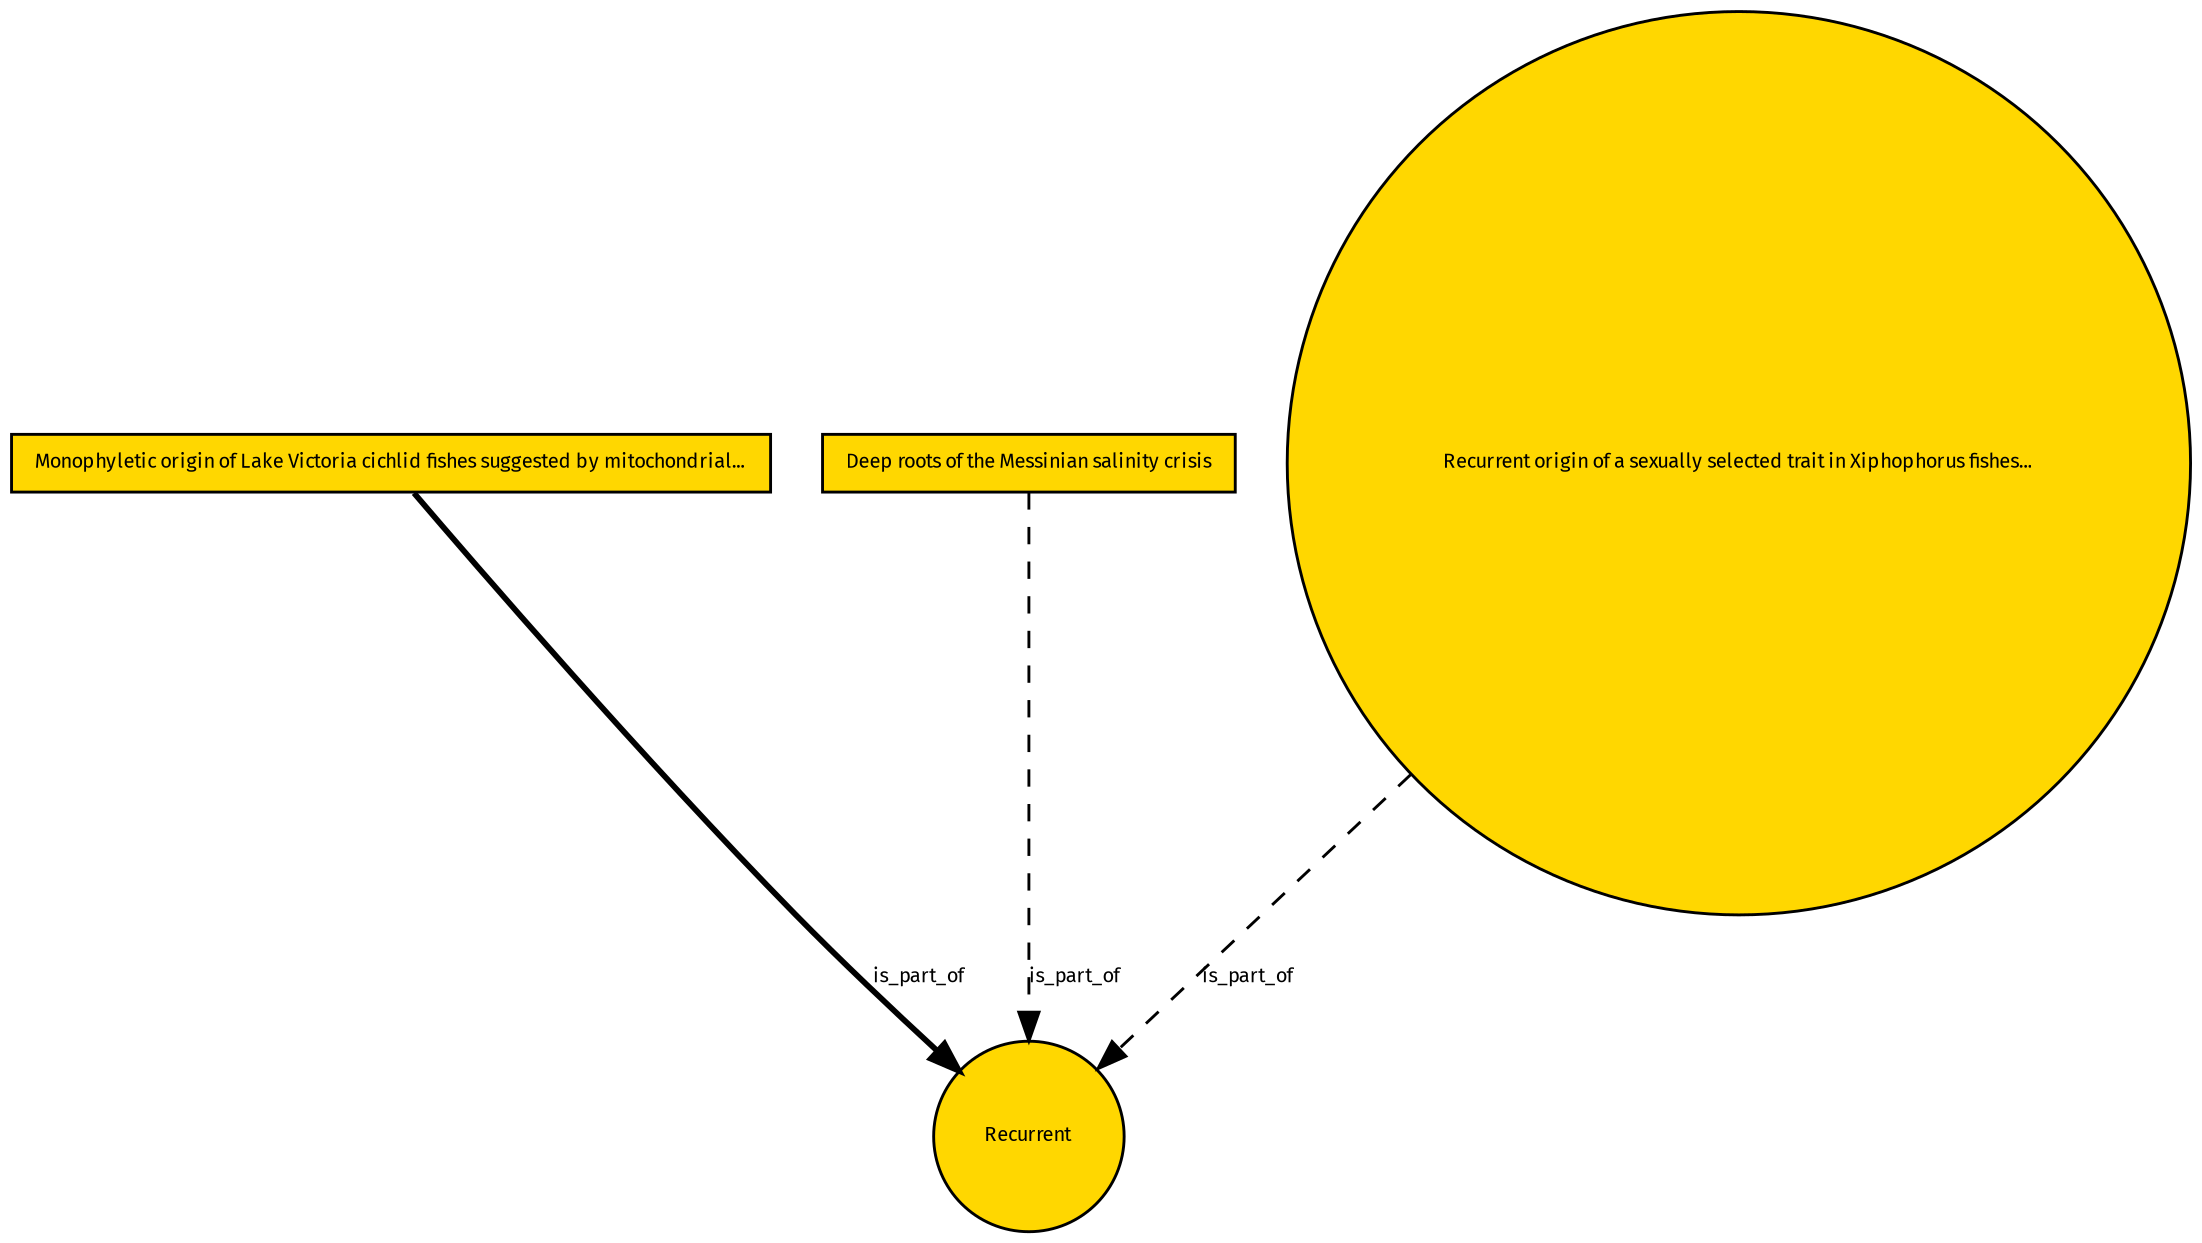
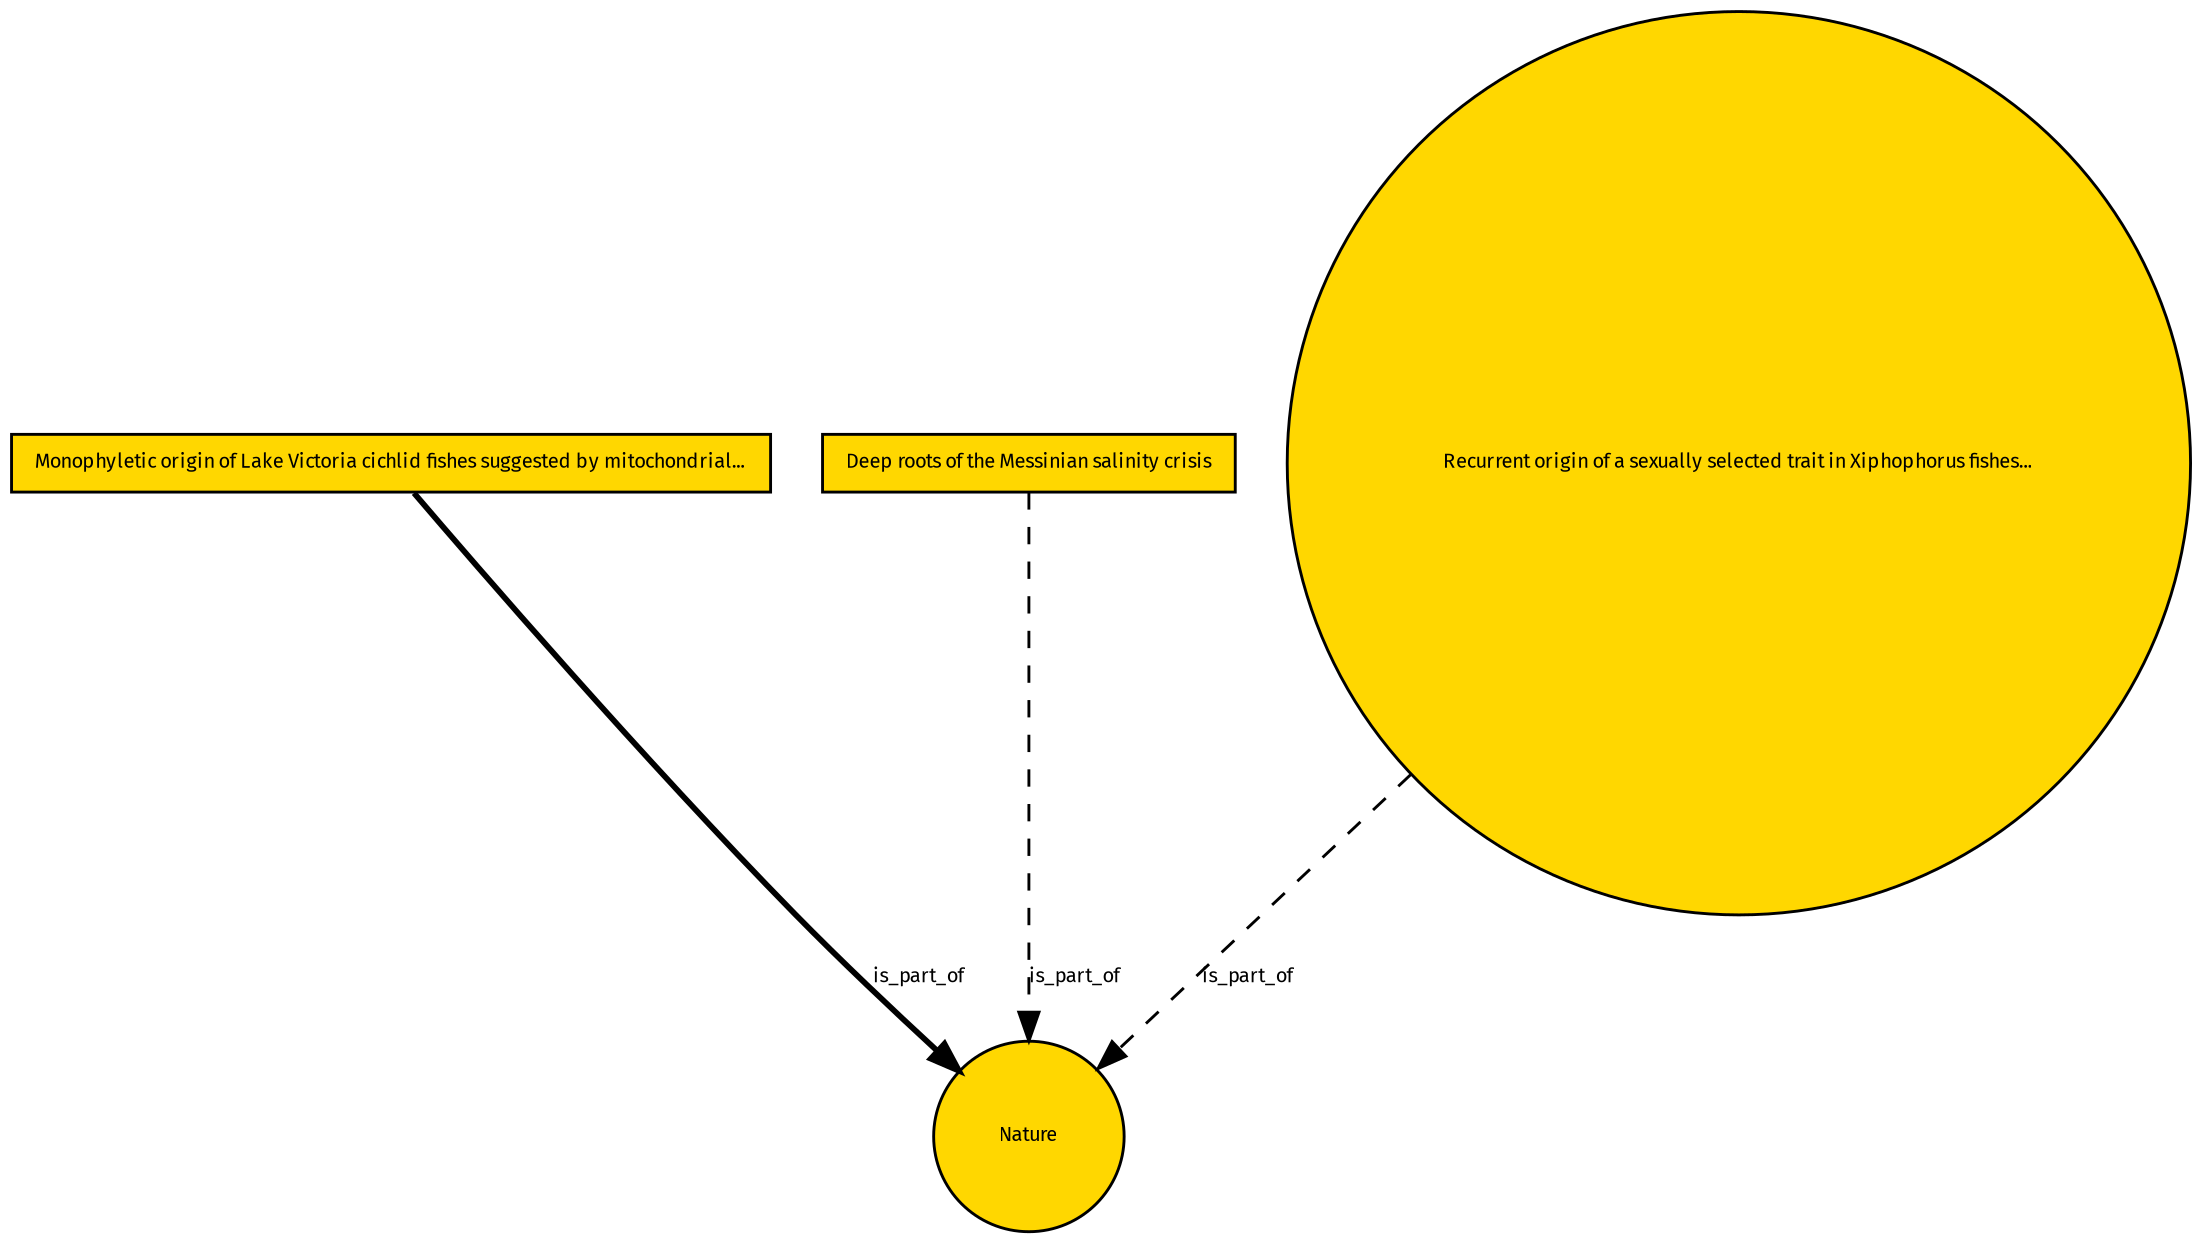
(1029, 1136) -> (1029, 1136)
